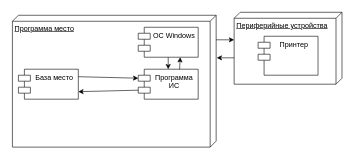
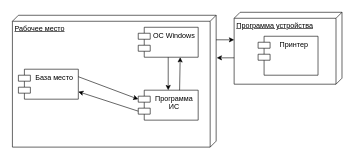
(282, 26) -> (276, 26)
(44, 29) -> (40, 29)
(168, 84) -> (168, 105)
